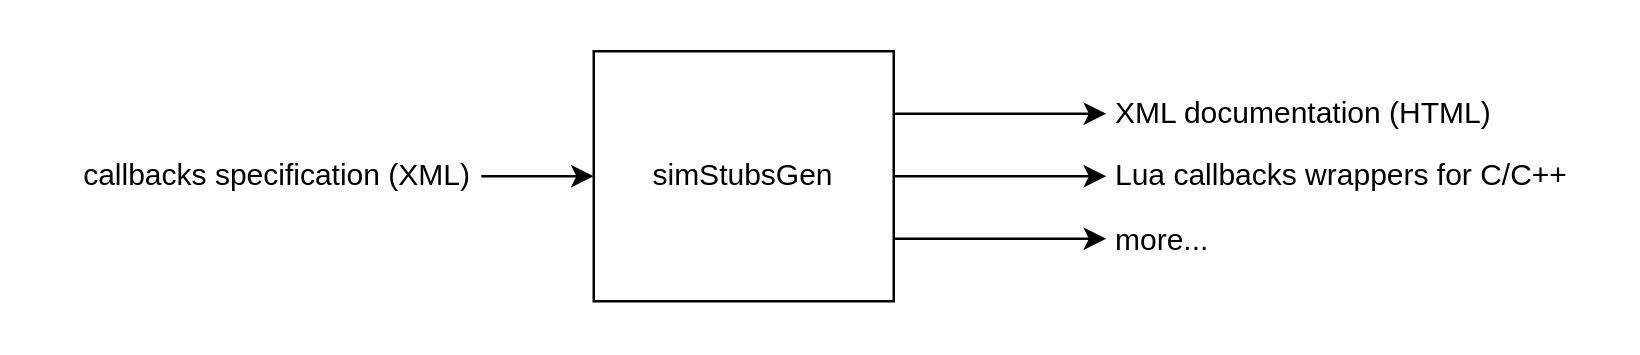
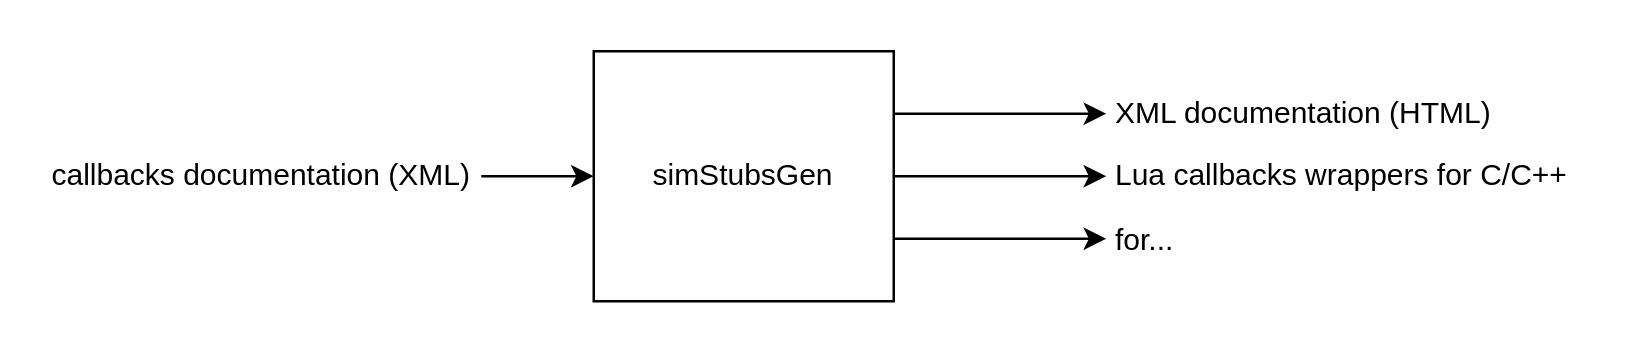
(261, 176) -> (261, 176)
(1163, 241) -> (1155, 241)
